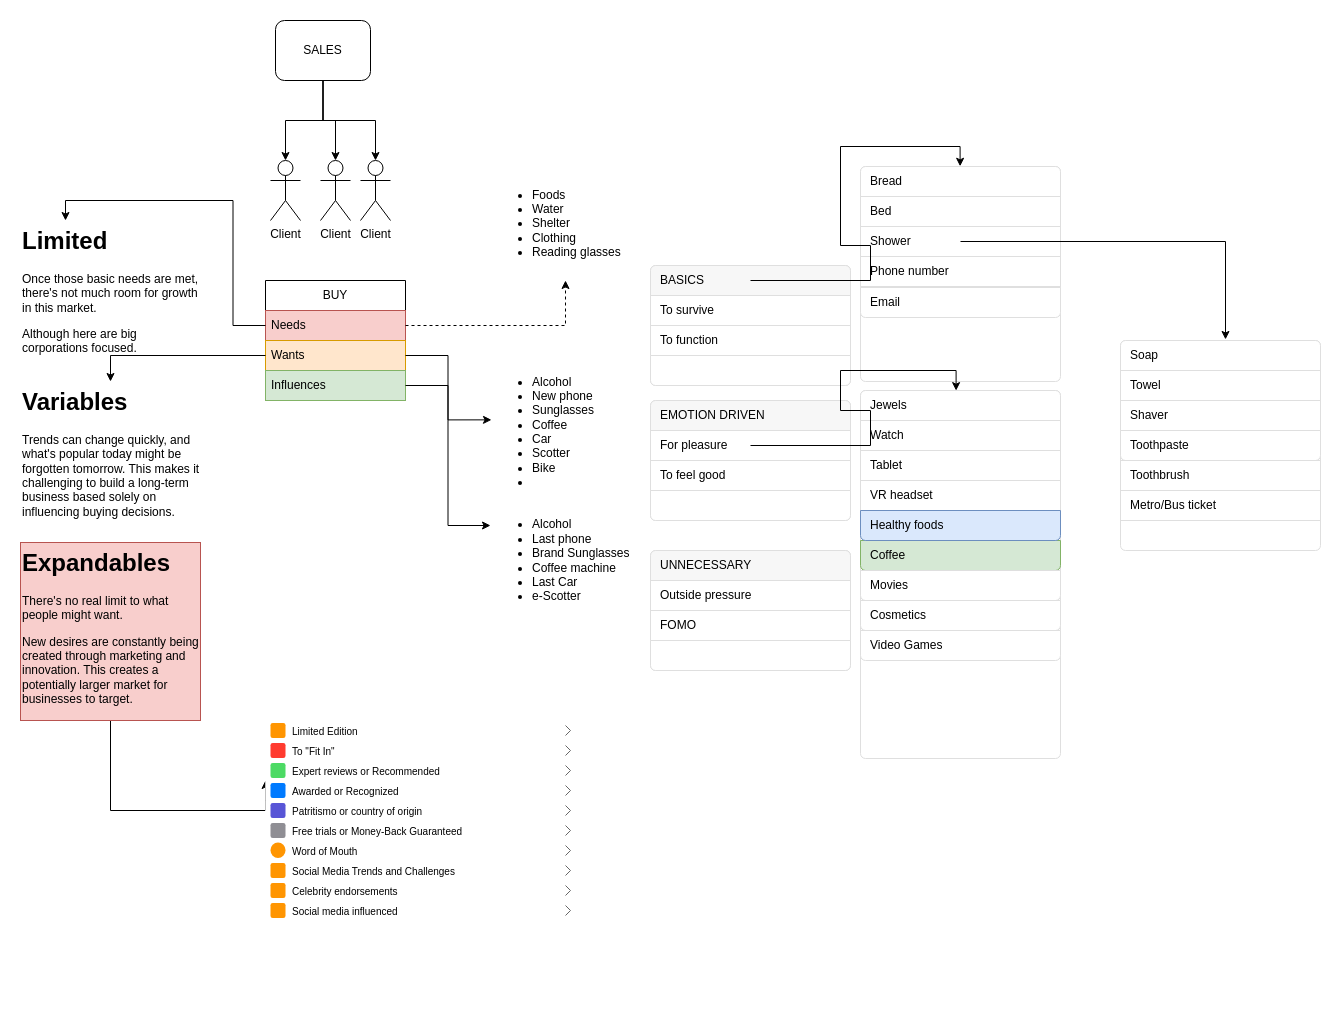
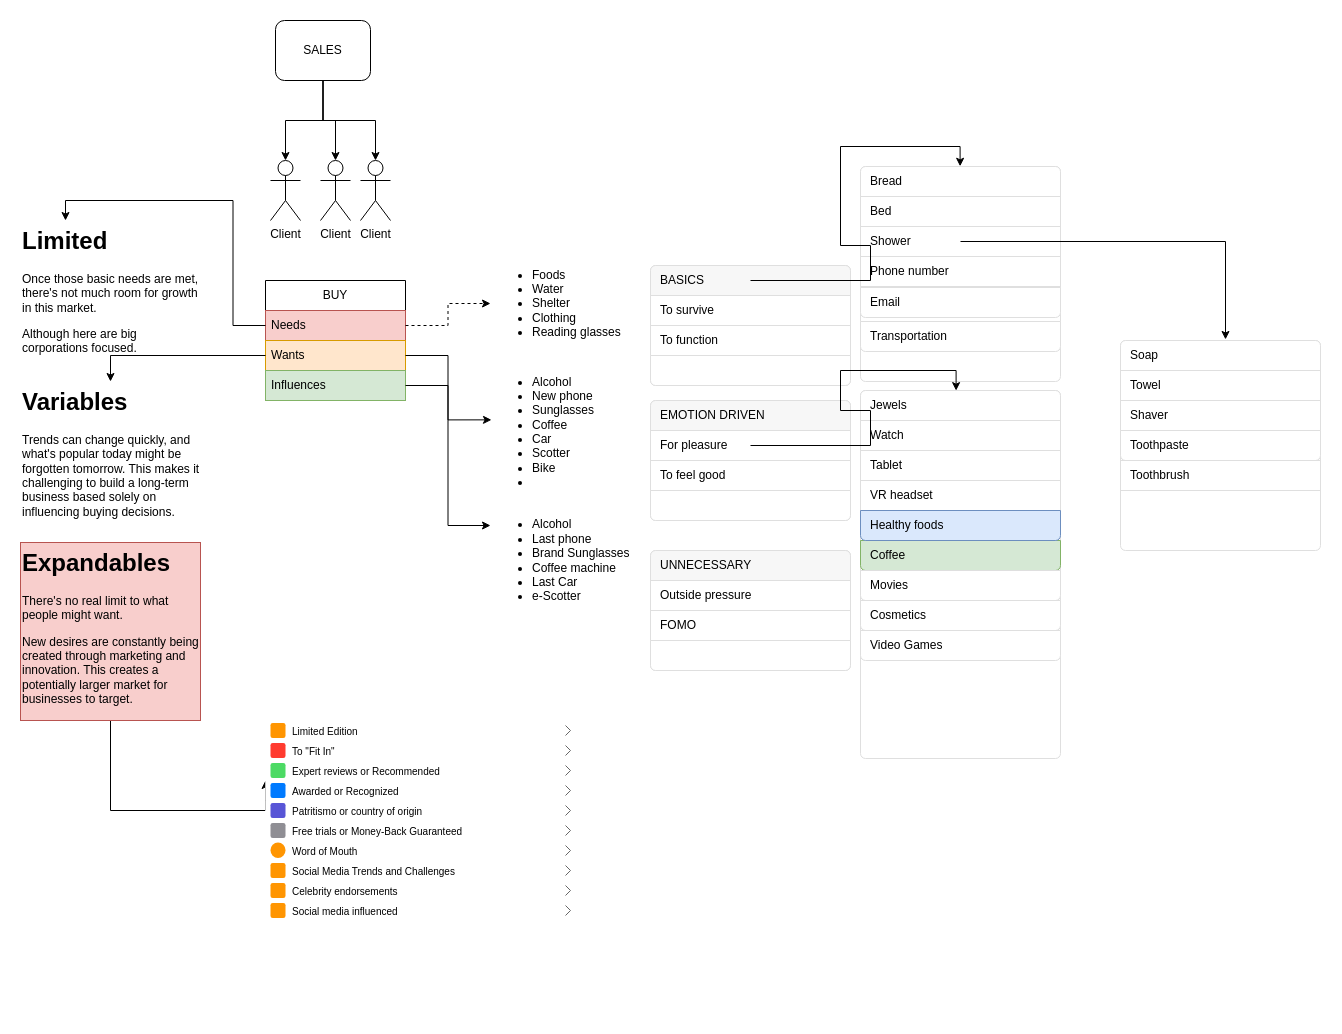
(566, 224) -> (566, 304)
none -> (961, 337)
(1221, 506) -> none
